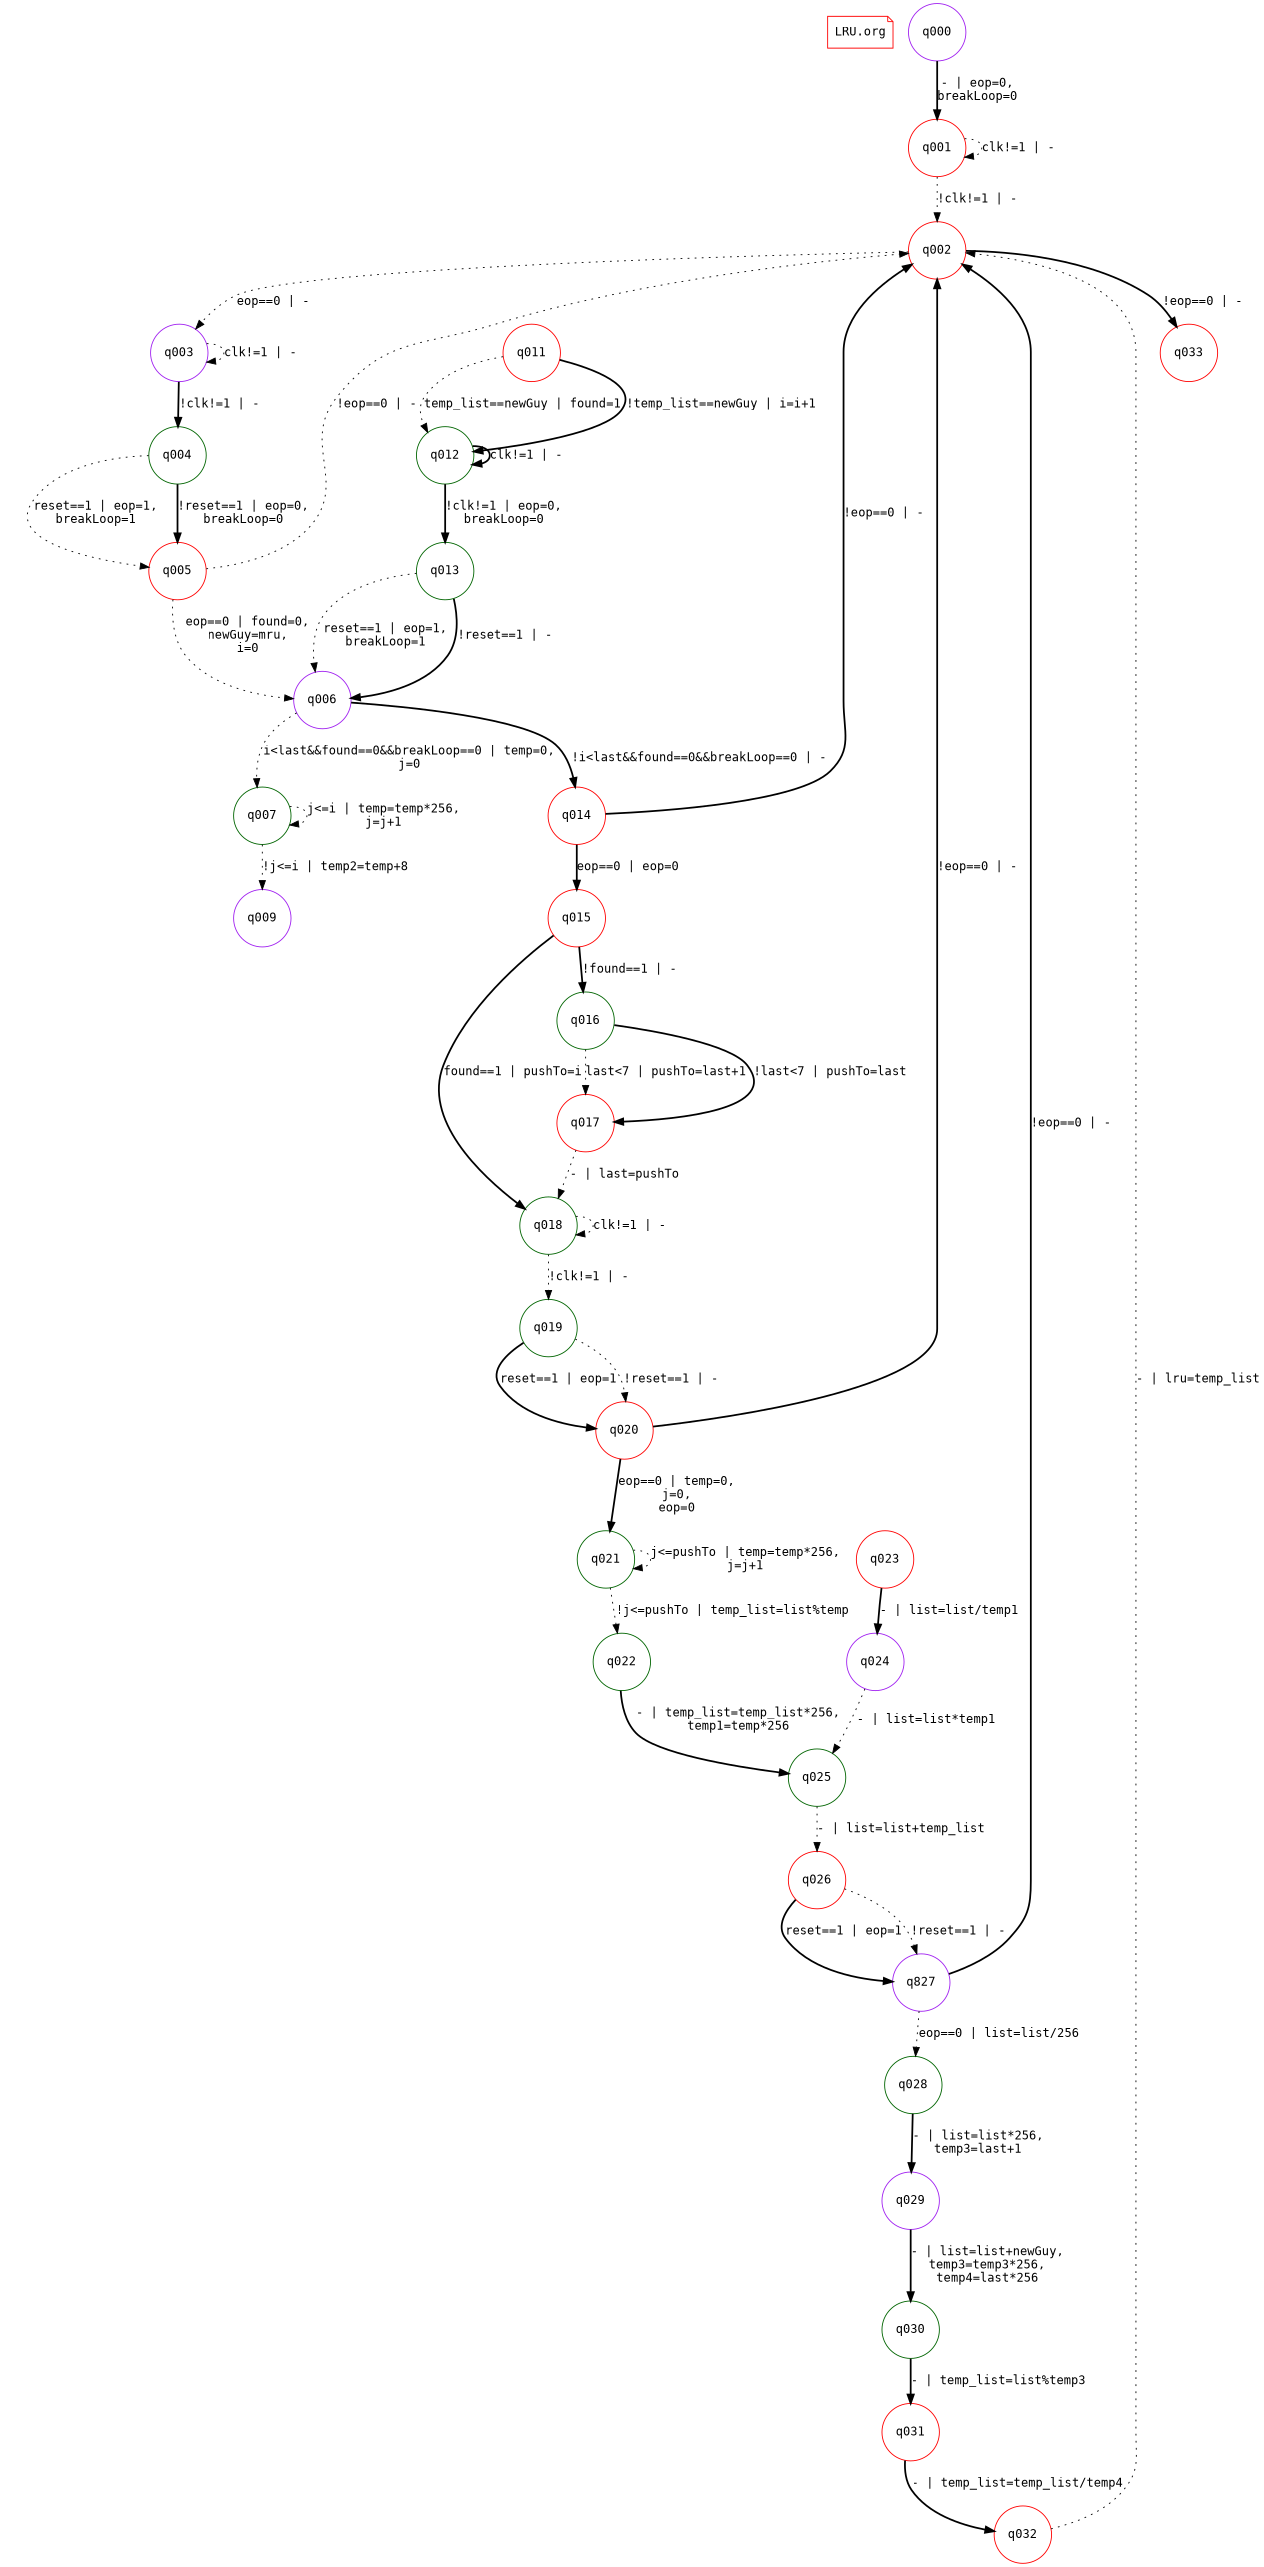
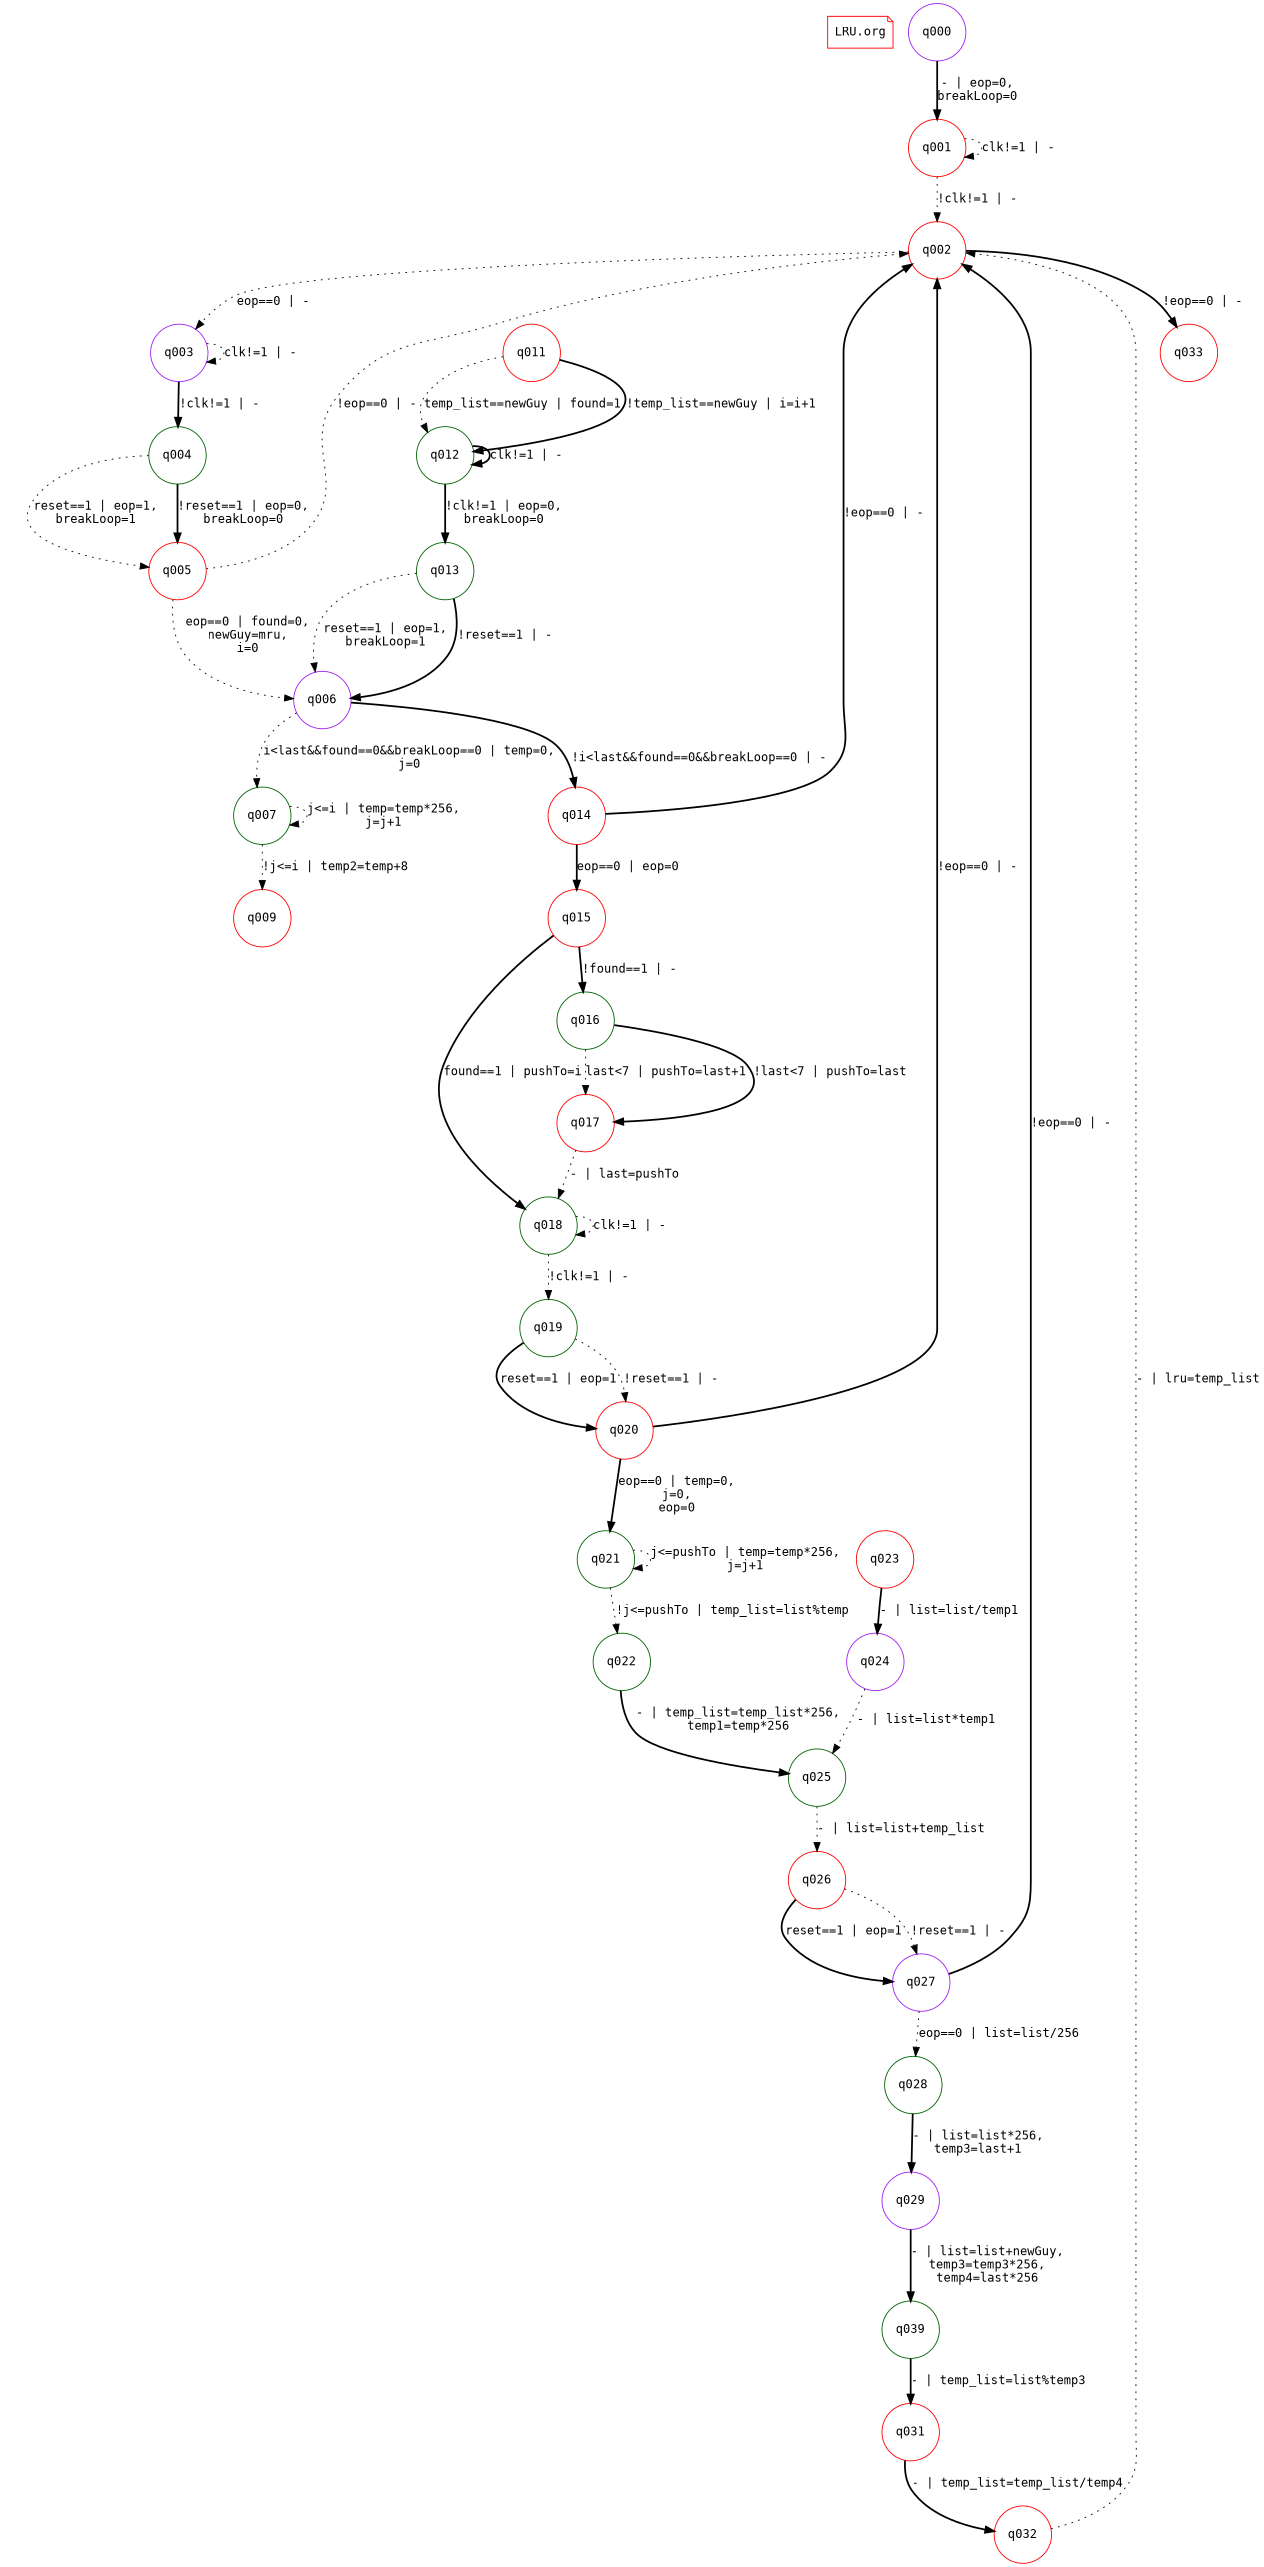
(262, 918) -> (262, 918)
(921, 1983) -> (921, 1983)
(911, 2330) -> (911, 2330)
